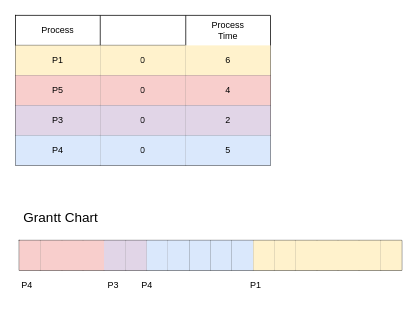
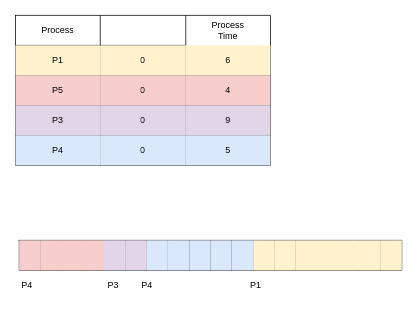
(228, 120) -> (228, 120)
(60, 218) -> none
